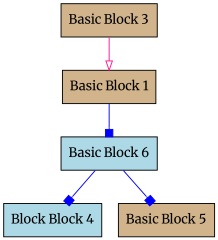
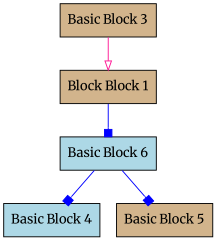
(109, 87) -> (108, 87)
(53, 220) -> (52, 220)
